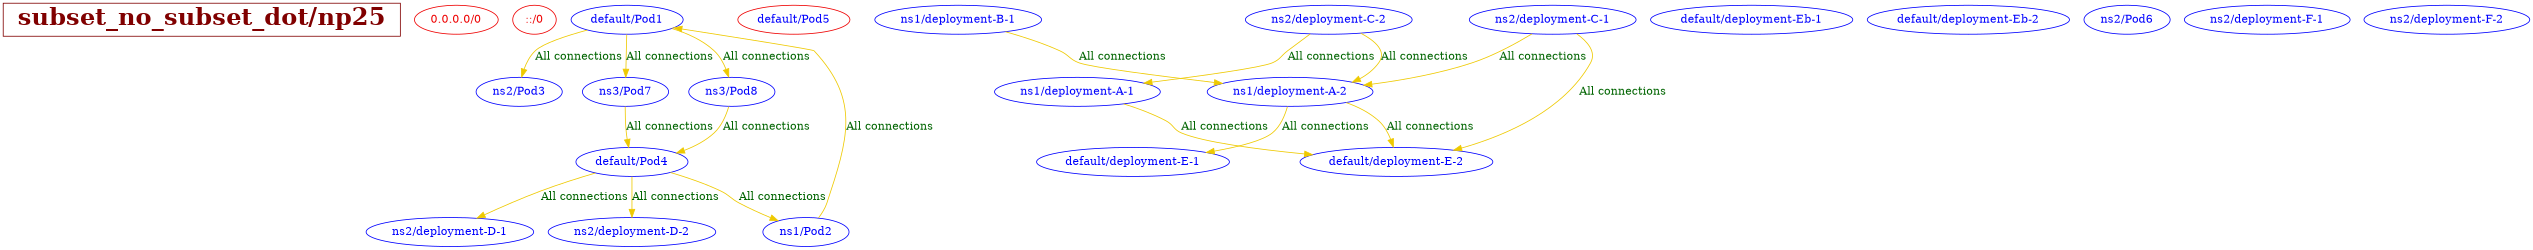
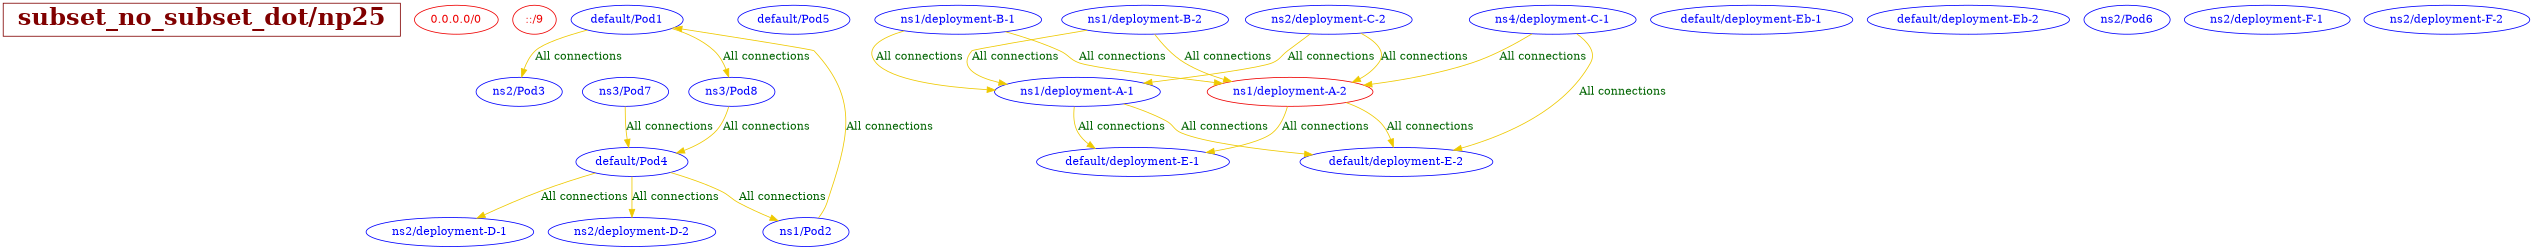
(534, 20) -> (534, 20)
(794, 20) -> (794, 20)
none -> (1145, 20)
(1553, 20) -> (1553, 20)
(626, 52) -> none
none -> (904, 78)
(1290, 92) -> (1290, 92)
none -> (1076, 127)
